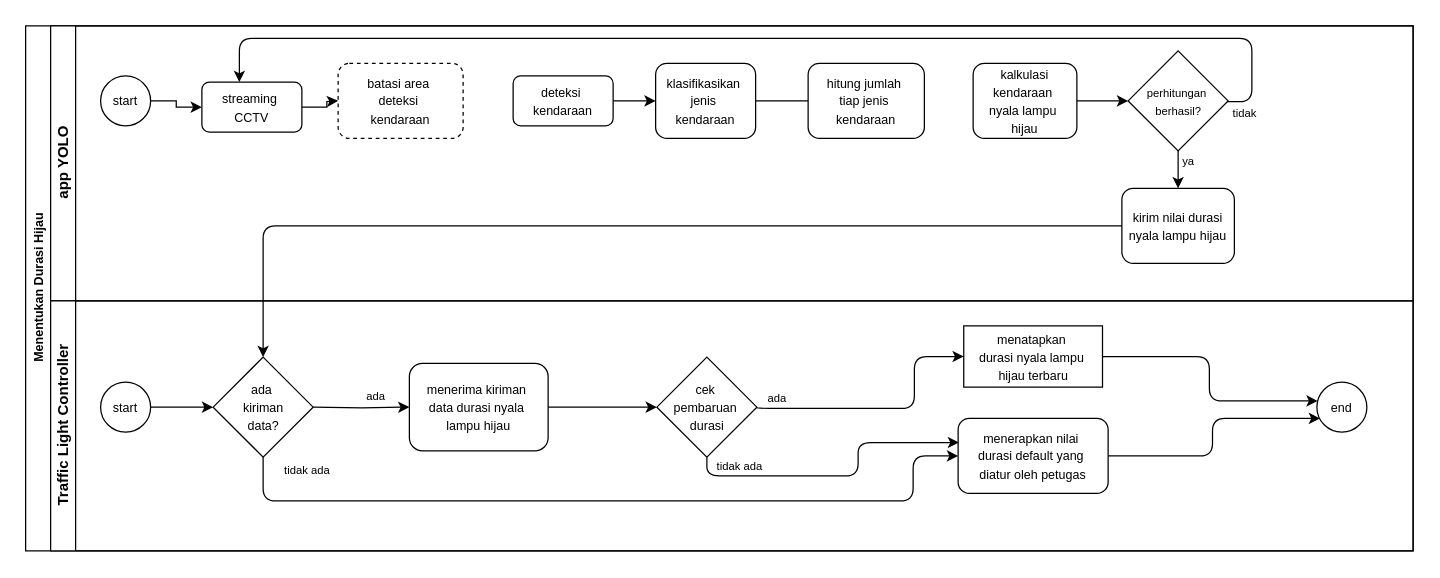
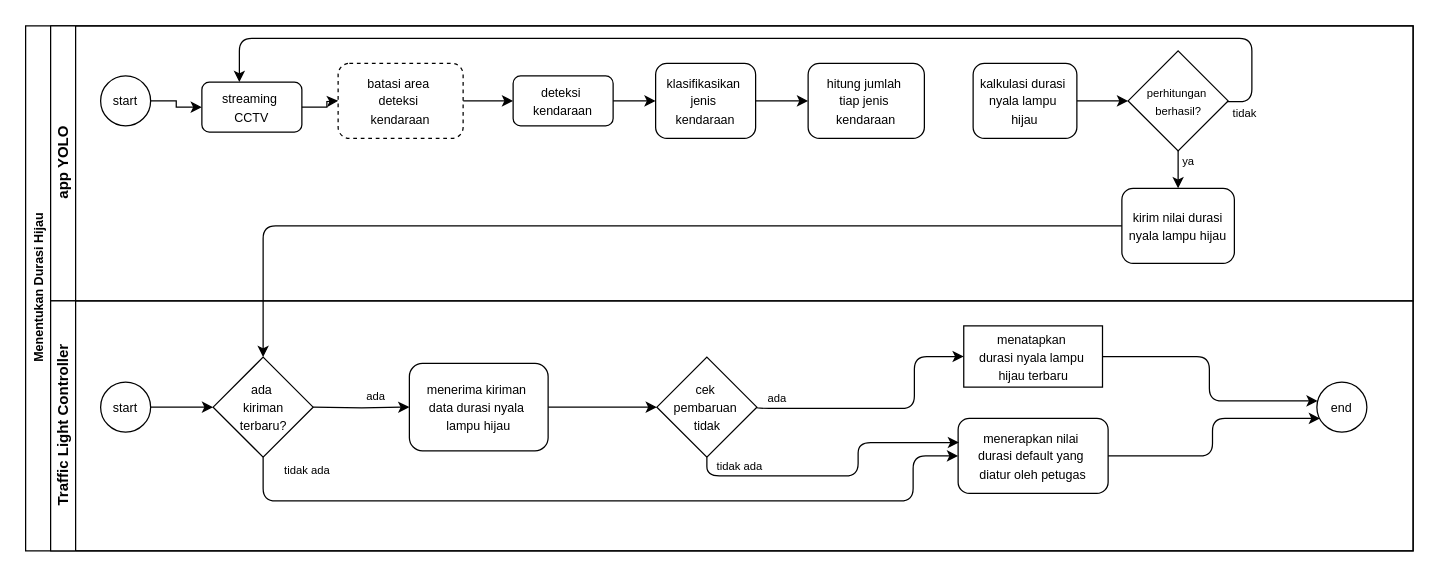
none -> (484, 101)
(801, 101) -> (798, 101)
(1025, 101) -> (1025, 101)
(264, 407) -> (264, 407)
(708, 407) -> (708, 407)
